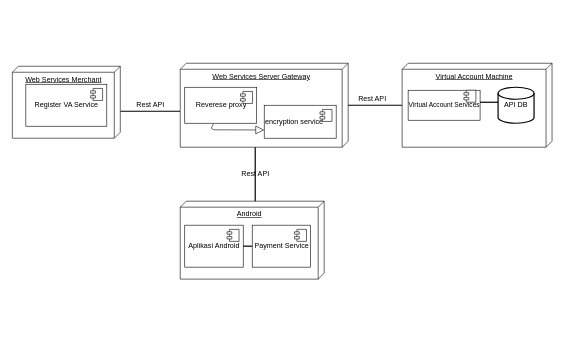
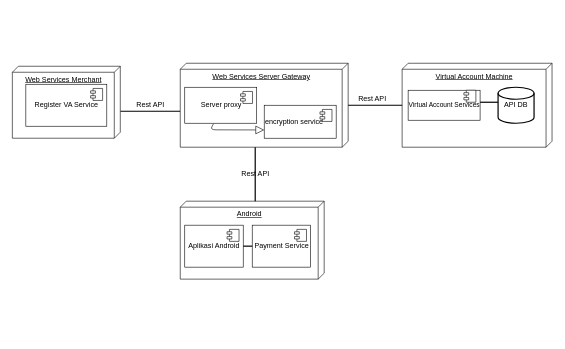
(221, 105) -> (221, 105)
